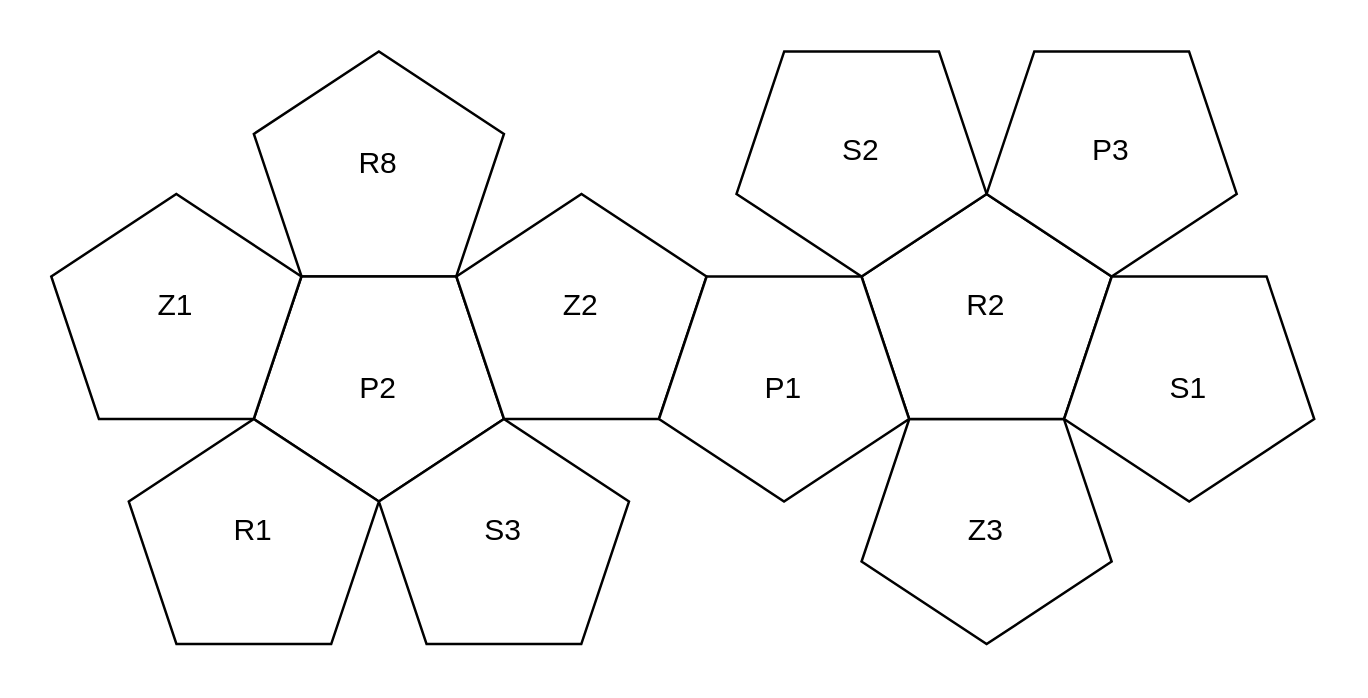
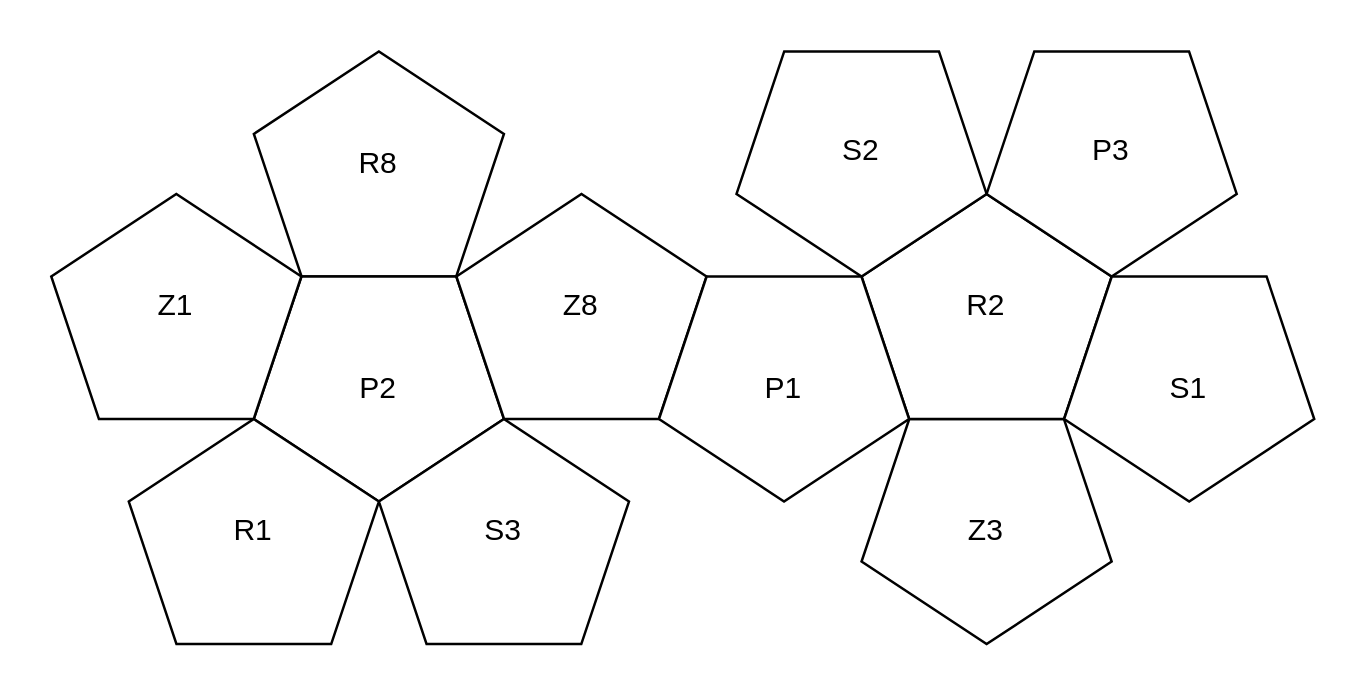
(581, 306) -> (581, 306)
